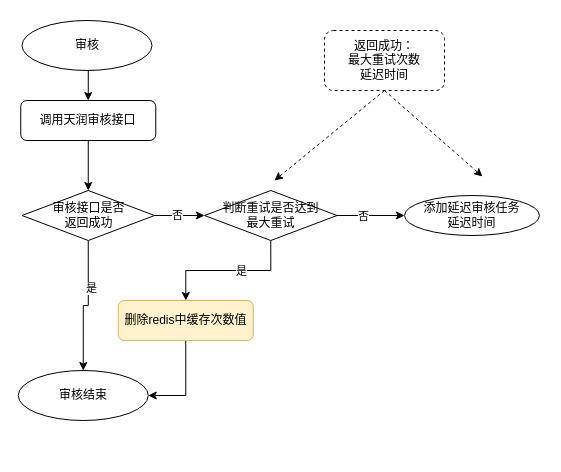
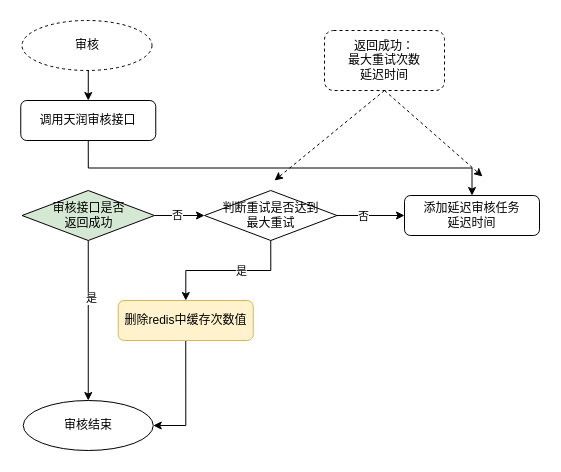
(87, 46) -> (87, 46)
(88, 175) -> (292, 168)
(88, 216) -> (88, 216)
(472, 216) -> (472, 216)
(83, 396) -> (88, 426)
